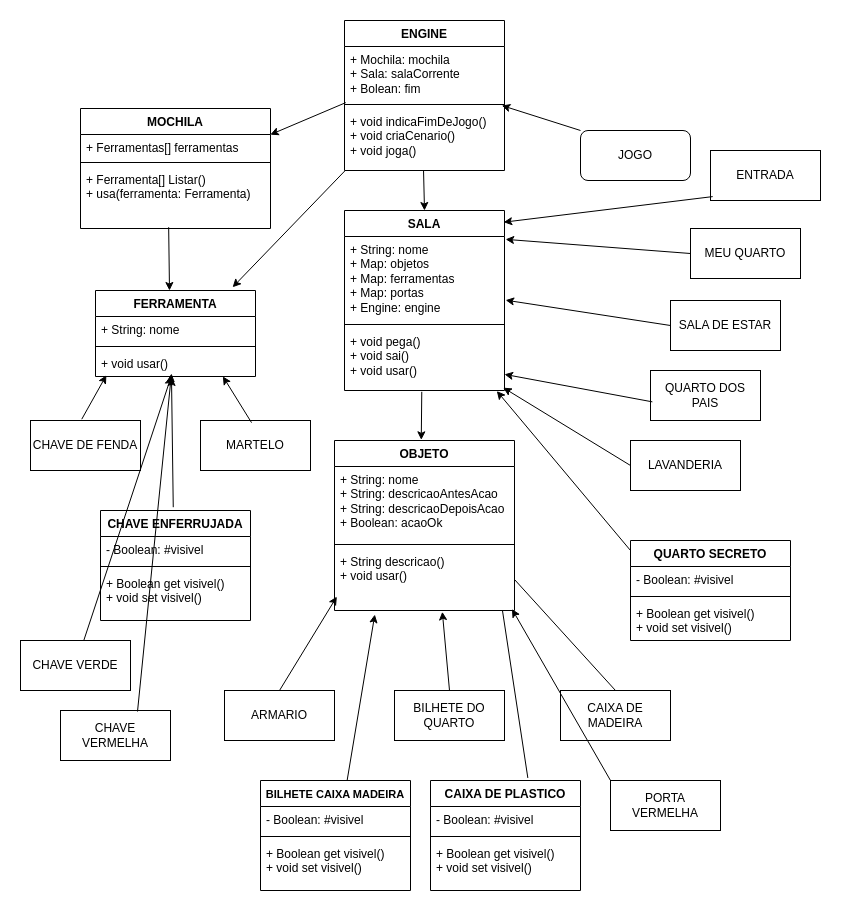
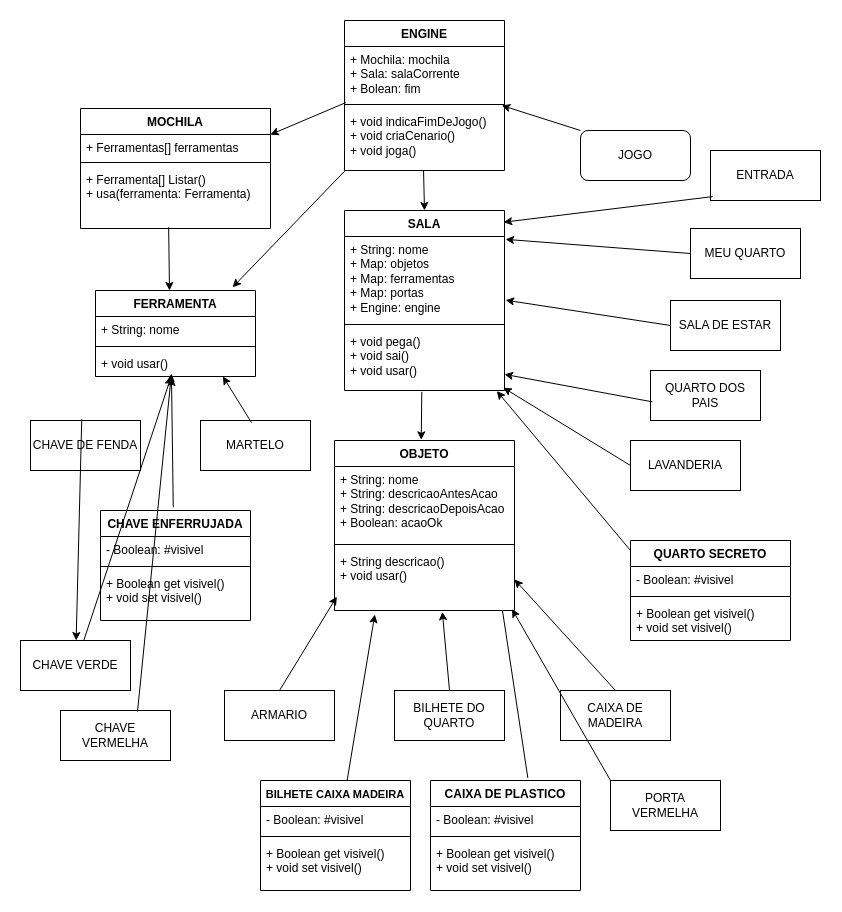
(93, 400) -> (79, 527)
(518, 583) -> (519, 585)
